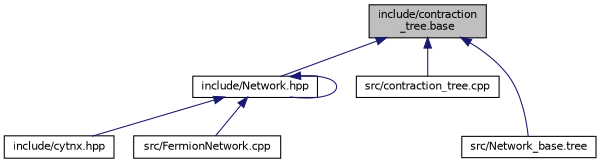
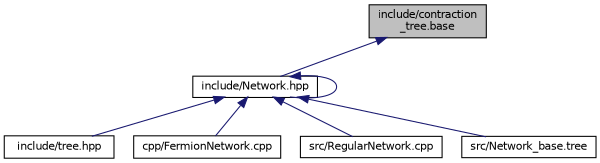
(512, 82) -> (397, 118)
(428, 87) -> none
(59, 147) -> (59, 147)
(207, 147) -> (207, 147)
none -> (371, 147)
